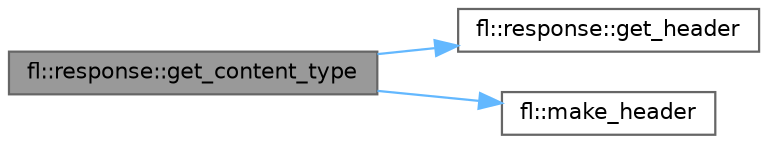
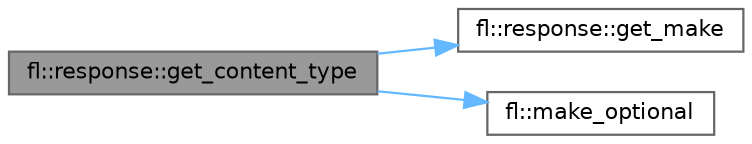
(609, 30) -> (601, 30)
(609, 113) -> (601, 113)
